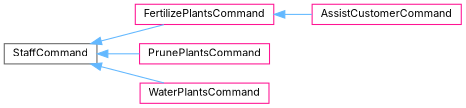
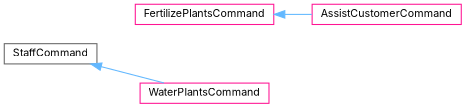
(133, 33) -> none
(205, 54) -> none
